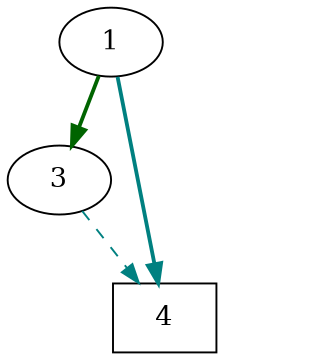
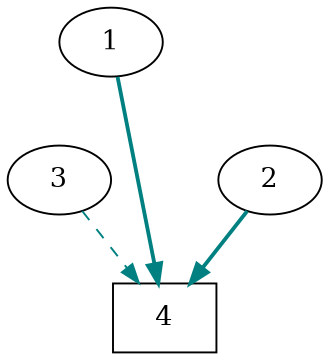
(89, 102) -> none
none -> (270, 180)
